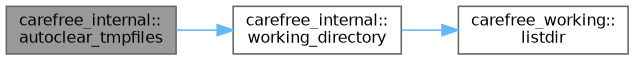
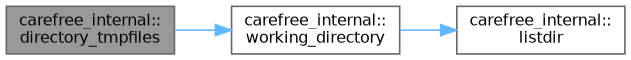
(91, 30) -> (90, 30)
(543, 30) -> (541, 30)
